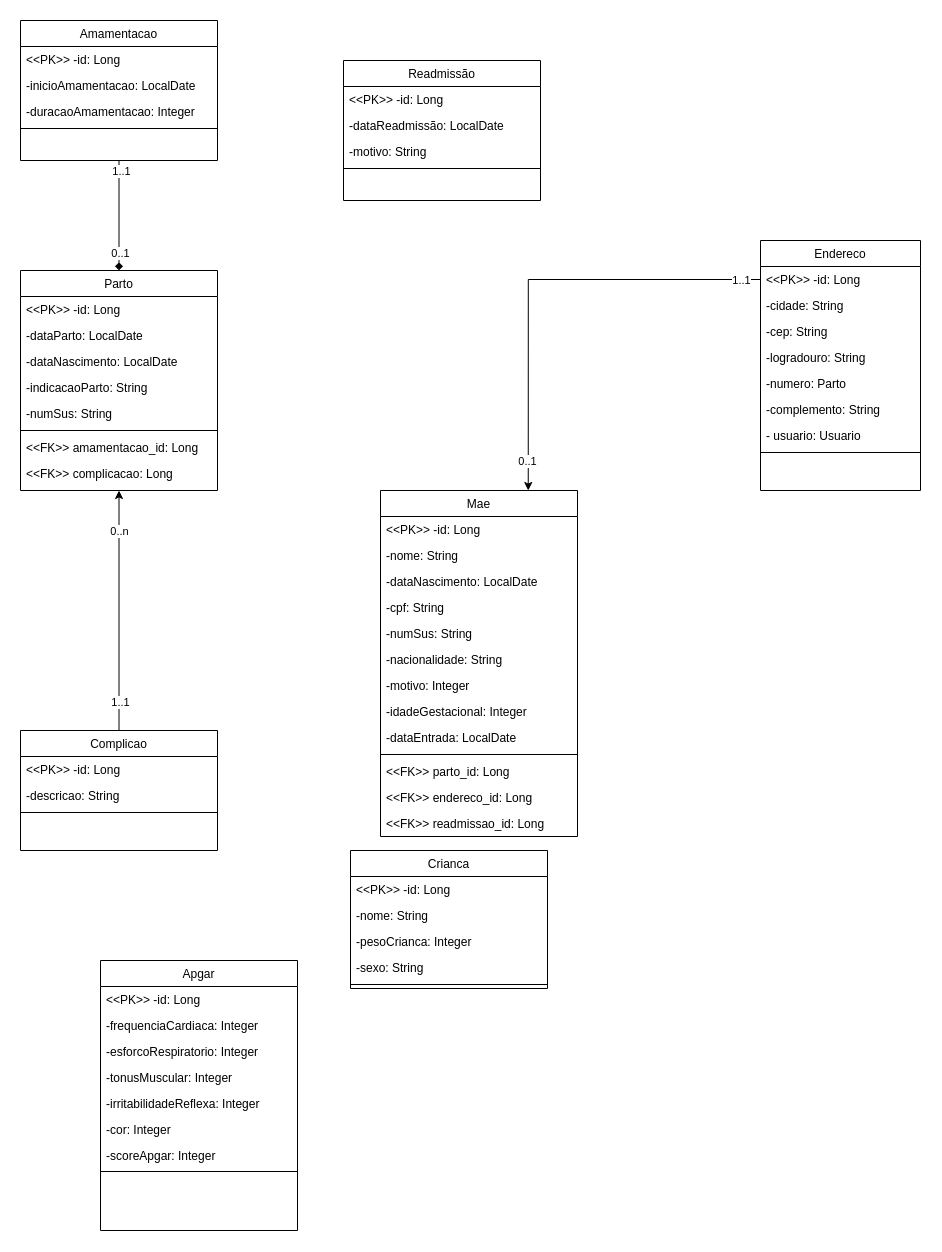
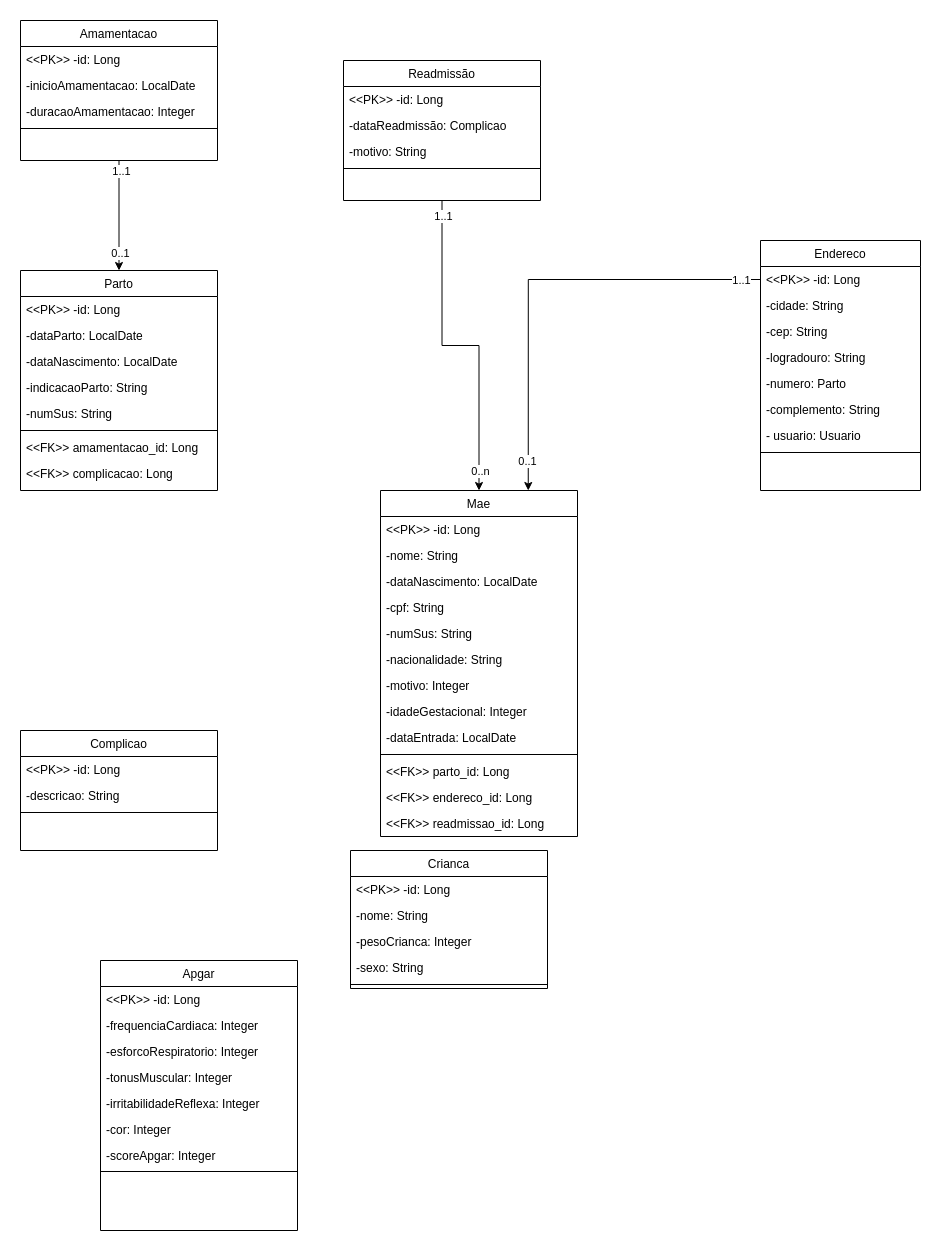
(430, 126) -> (429, 126)
(119, 261) -> (119, 262)
none -> (457, 346)
(119, 613) -> none
